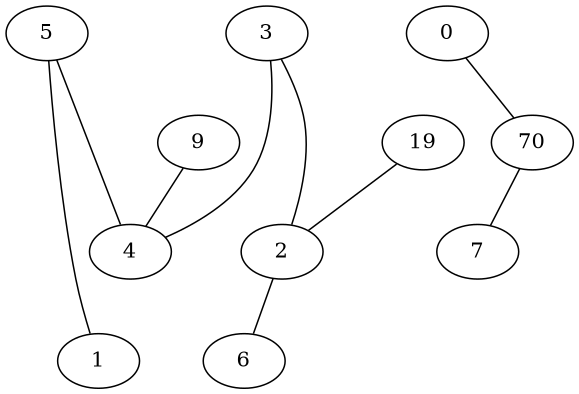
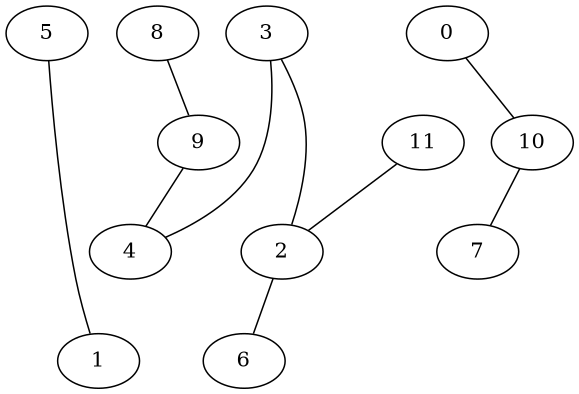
none -> (158, 33)
(89, 142) -> none
(423, 143) -> (423, 143)
(532, 143) -> (532, 143)
